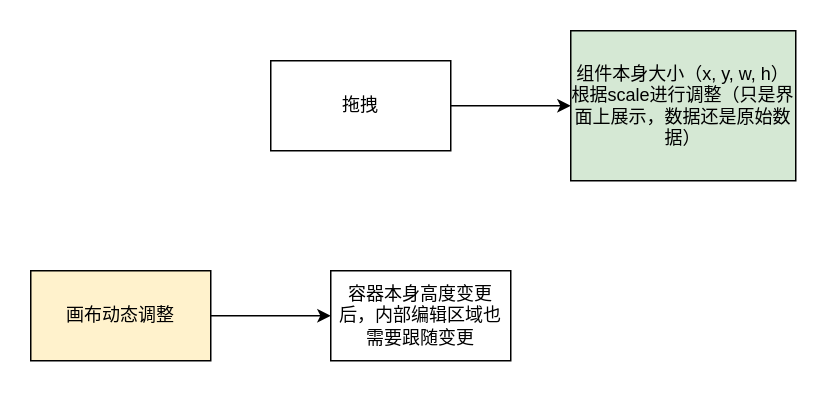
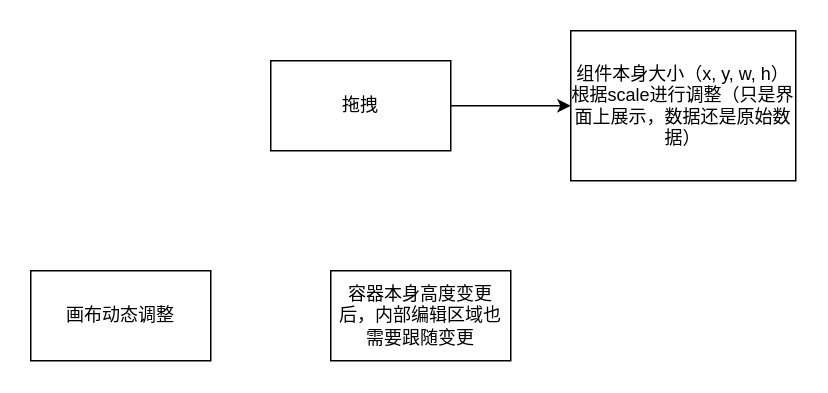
(683, 106) -> (683, 106)
(121, 316) -> (121, 316)
(266, 316) -> none
